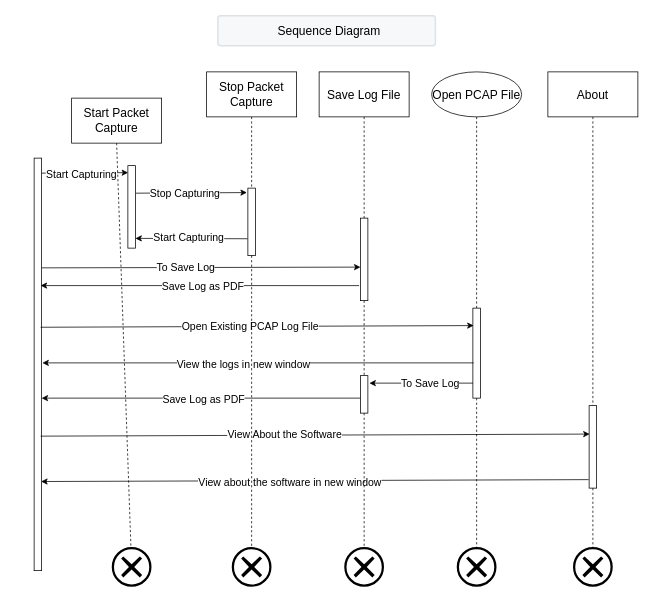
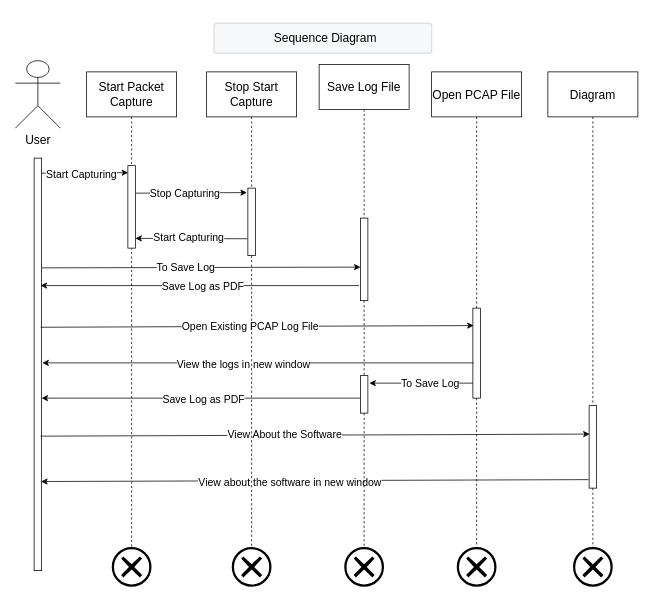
(327, 30) -> (323, 38)
none -> (38, 94)
(252, 94) -> (252, 94)
(364, 94) -> (364, 87)
(477, 94) -> (477, 94)
(593, 94) -> (593, 94)
(117, 120) -> (132, 94)
